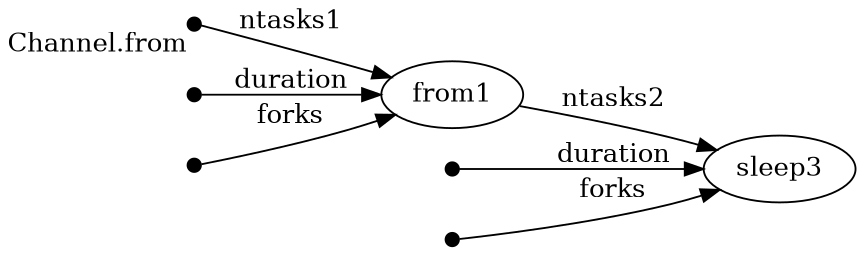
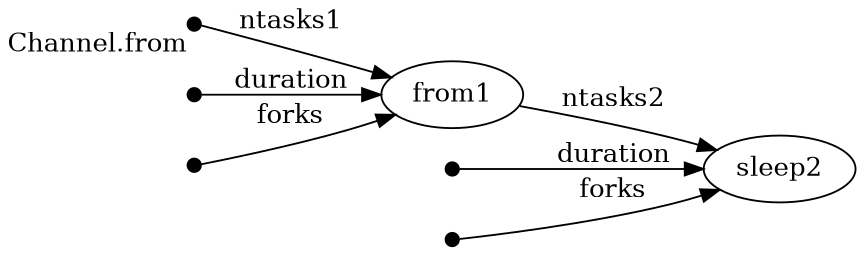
(780, 169) -> (780, 169)
